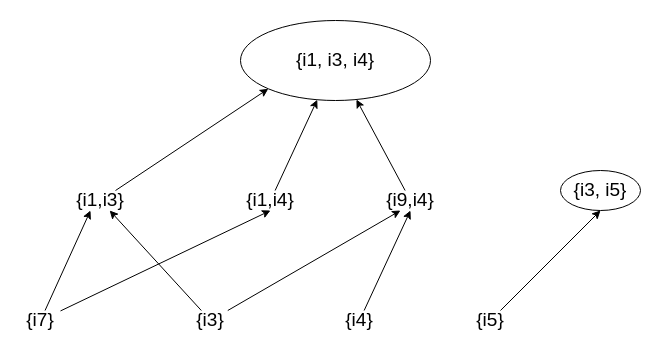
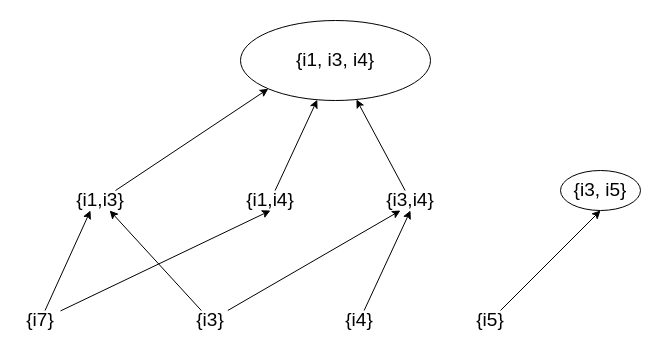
(411, 201) -> (411, 201)
